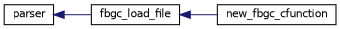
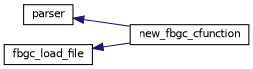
(78, 15) -> (107, 23)
